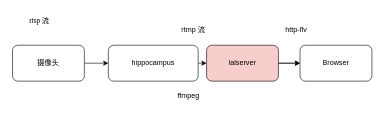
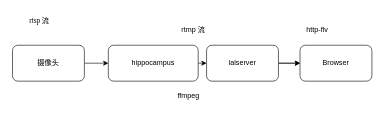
(297, 30) -> (318, 30)
(243, 63) -> (243, 63)
